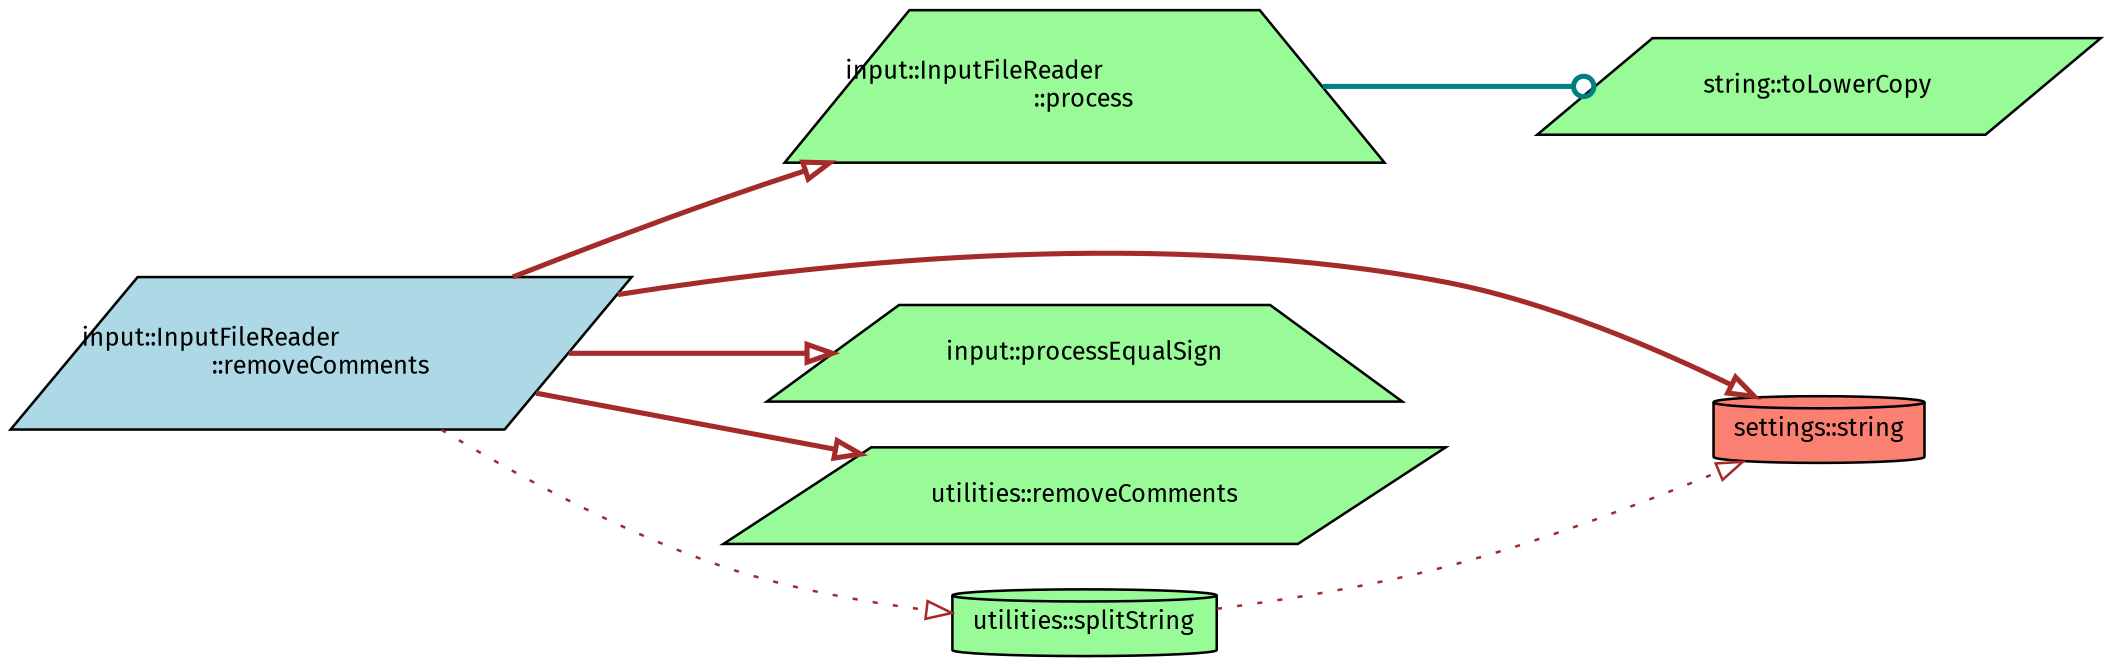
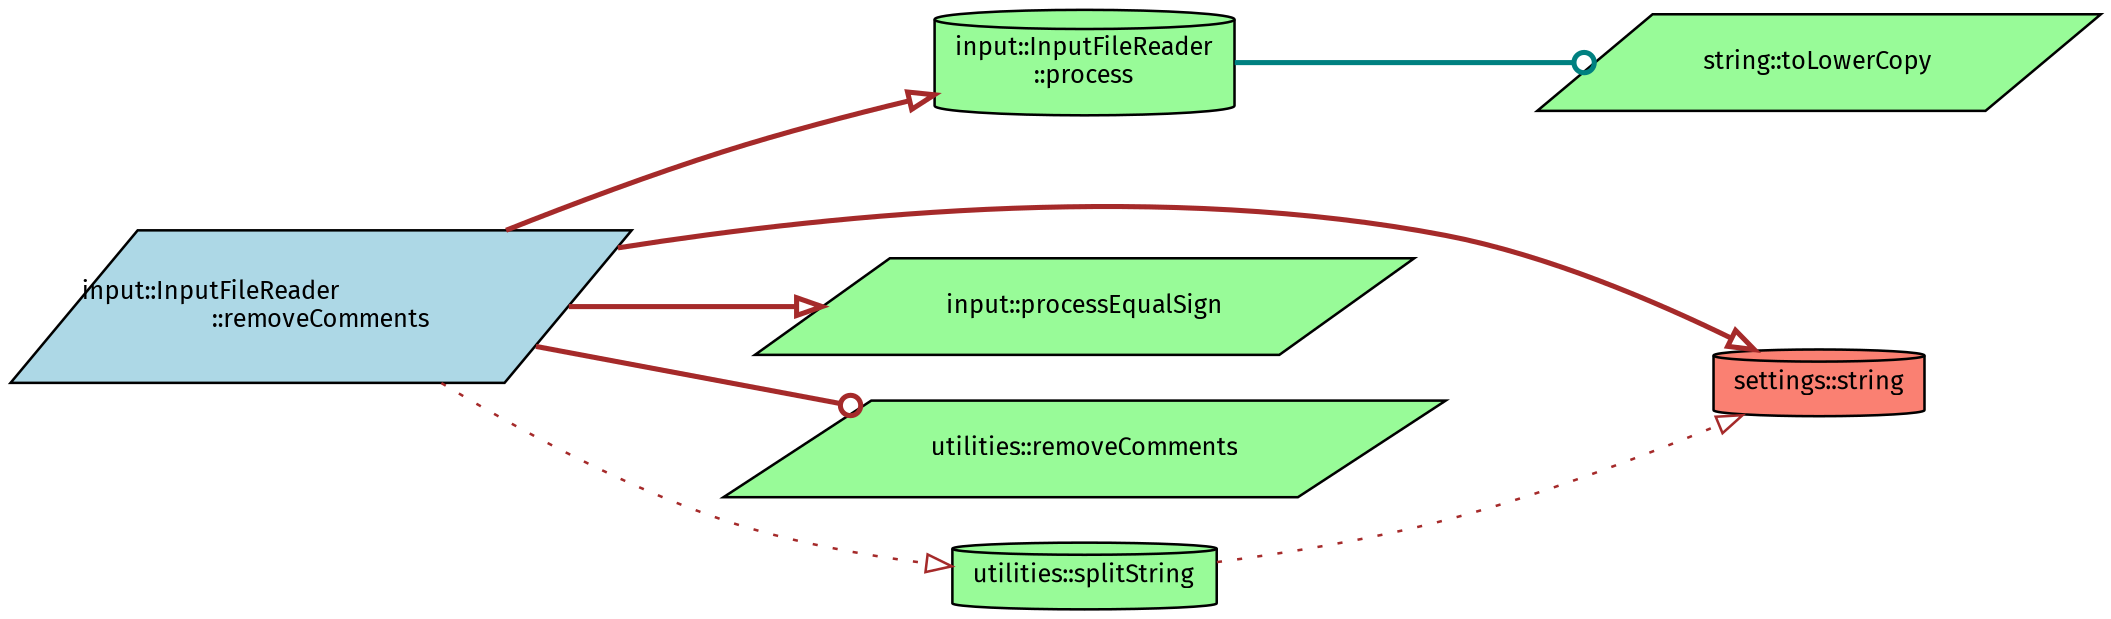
(1085, 86) -> (1085, 63)
(1085, 353) -> (1085, 307)
(685, 421) -> (688, 375)
